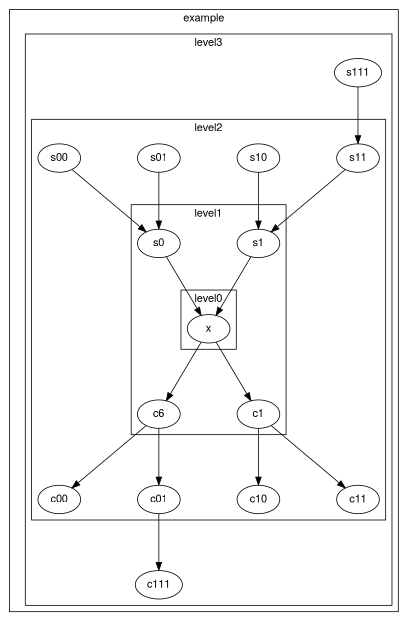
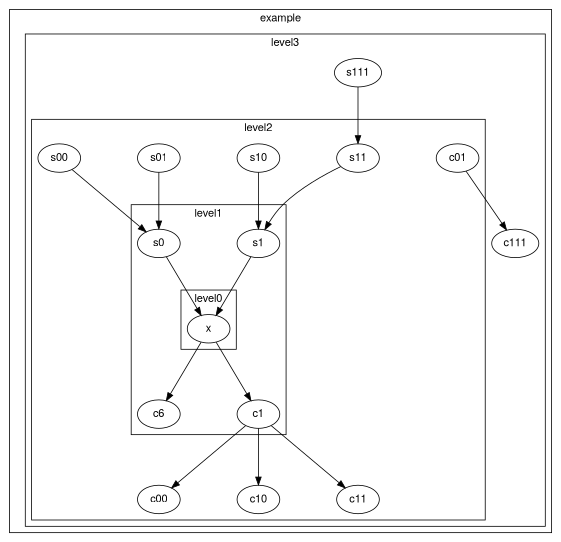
(159, 453) -> none
(112, 454) -> (212, 454)
